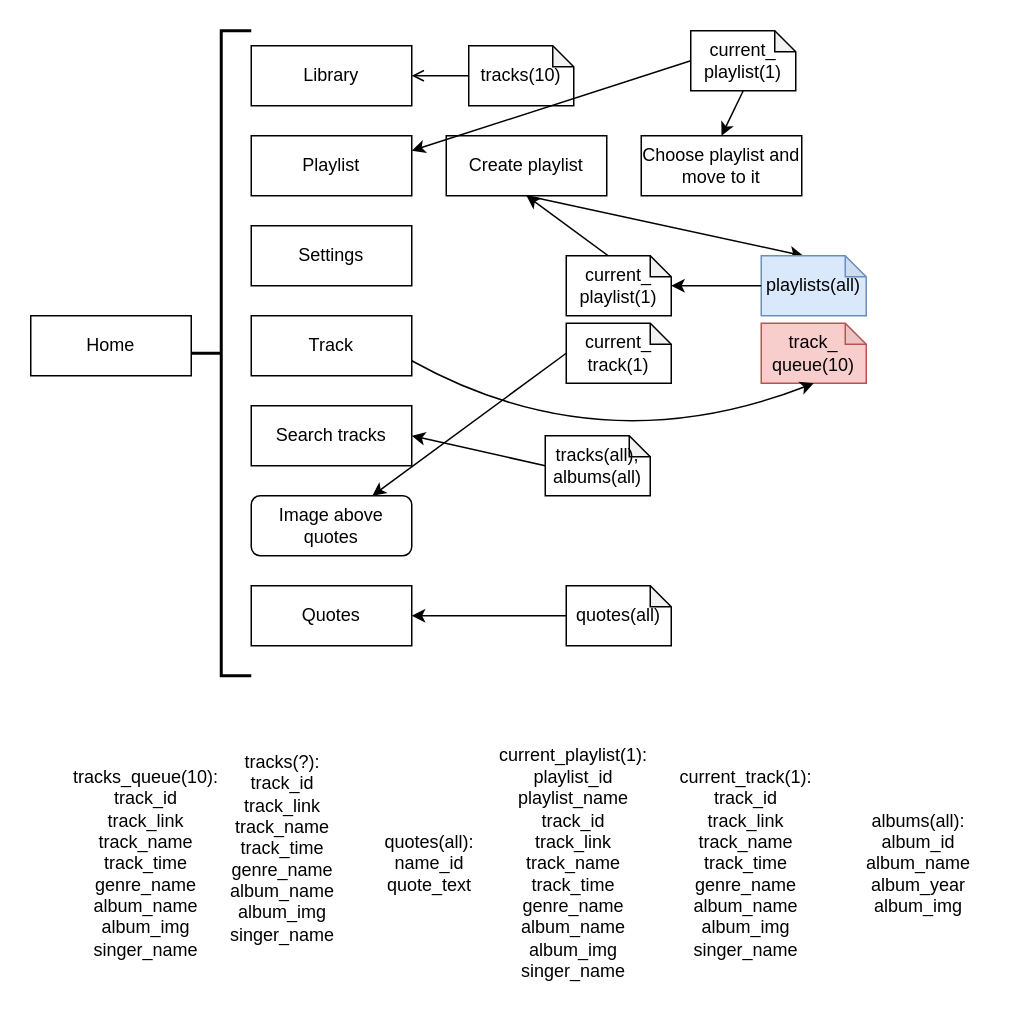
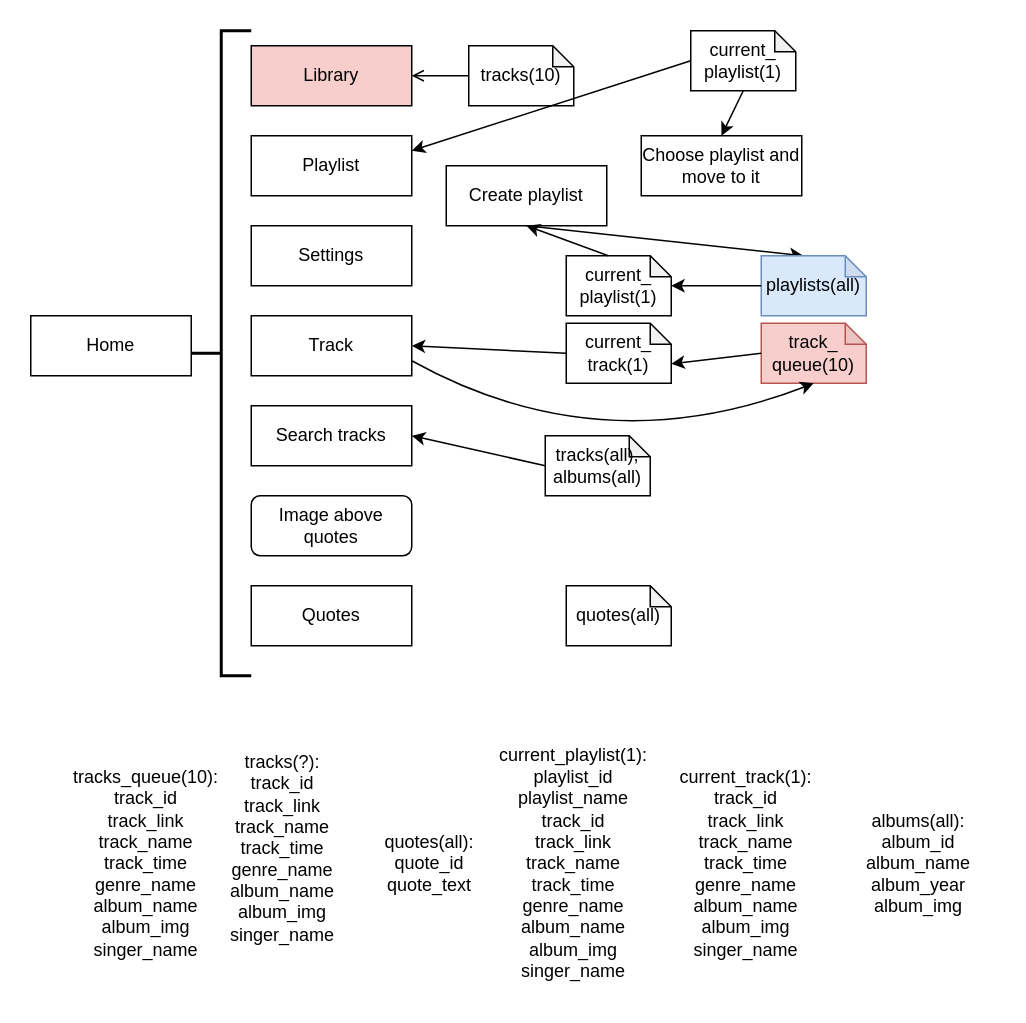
(332, 76) -> (332, 76)
(527, 166) -> (527, 196)
none -> (721, 358)
(474, 421) -> (494, 350)
(494, 616) -> none
(430, 863) -> (430, 863)
